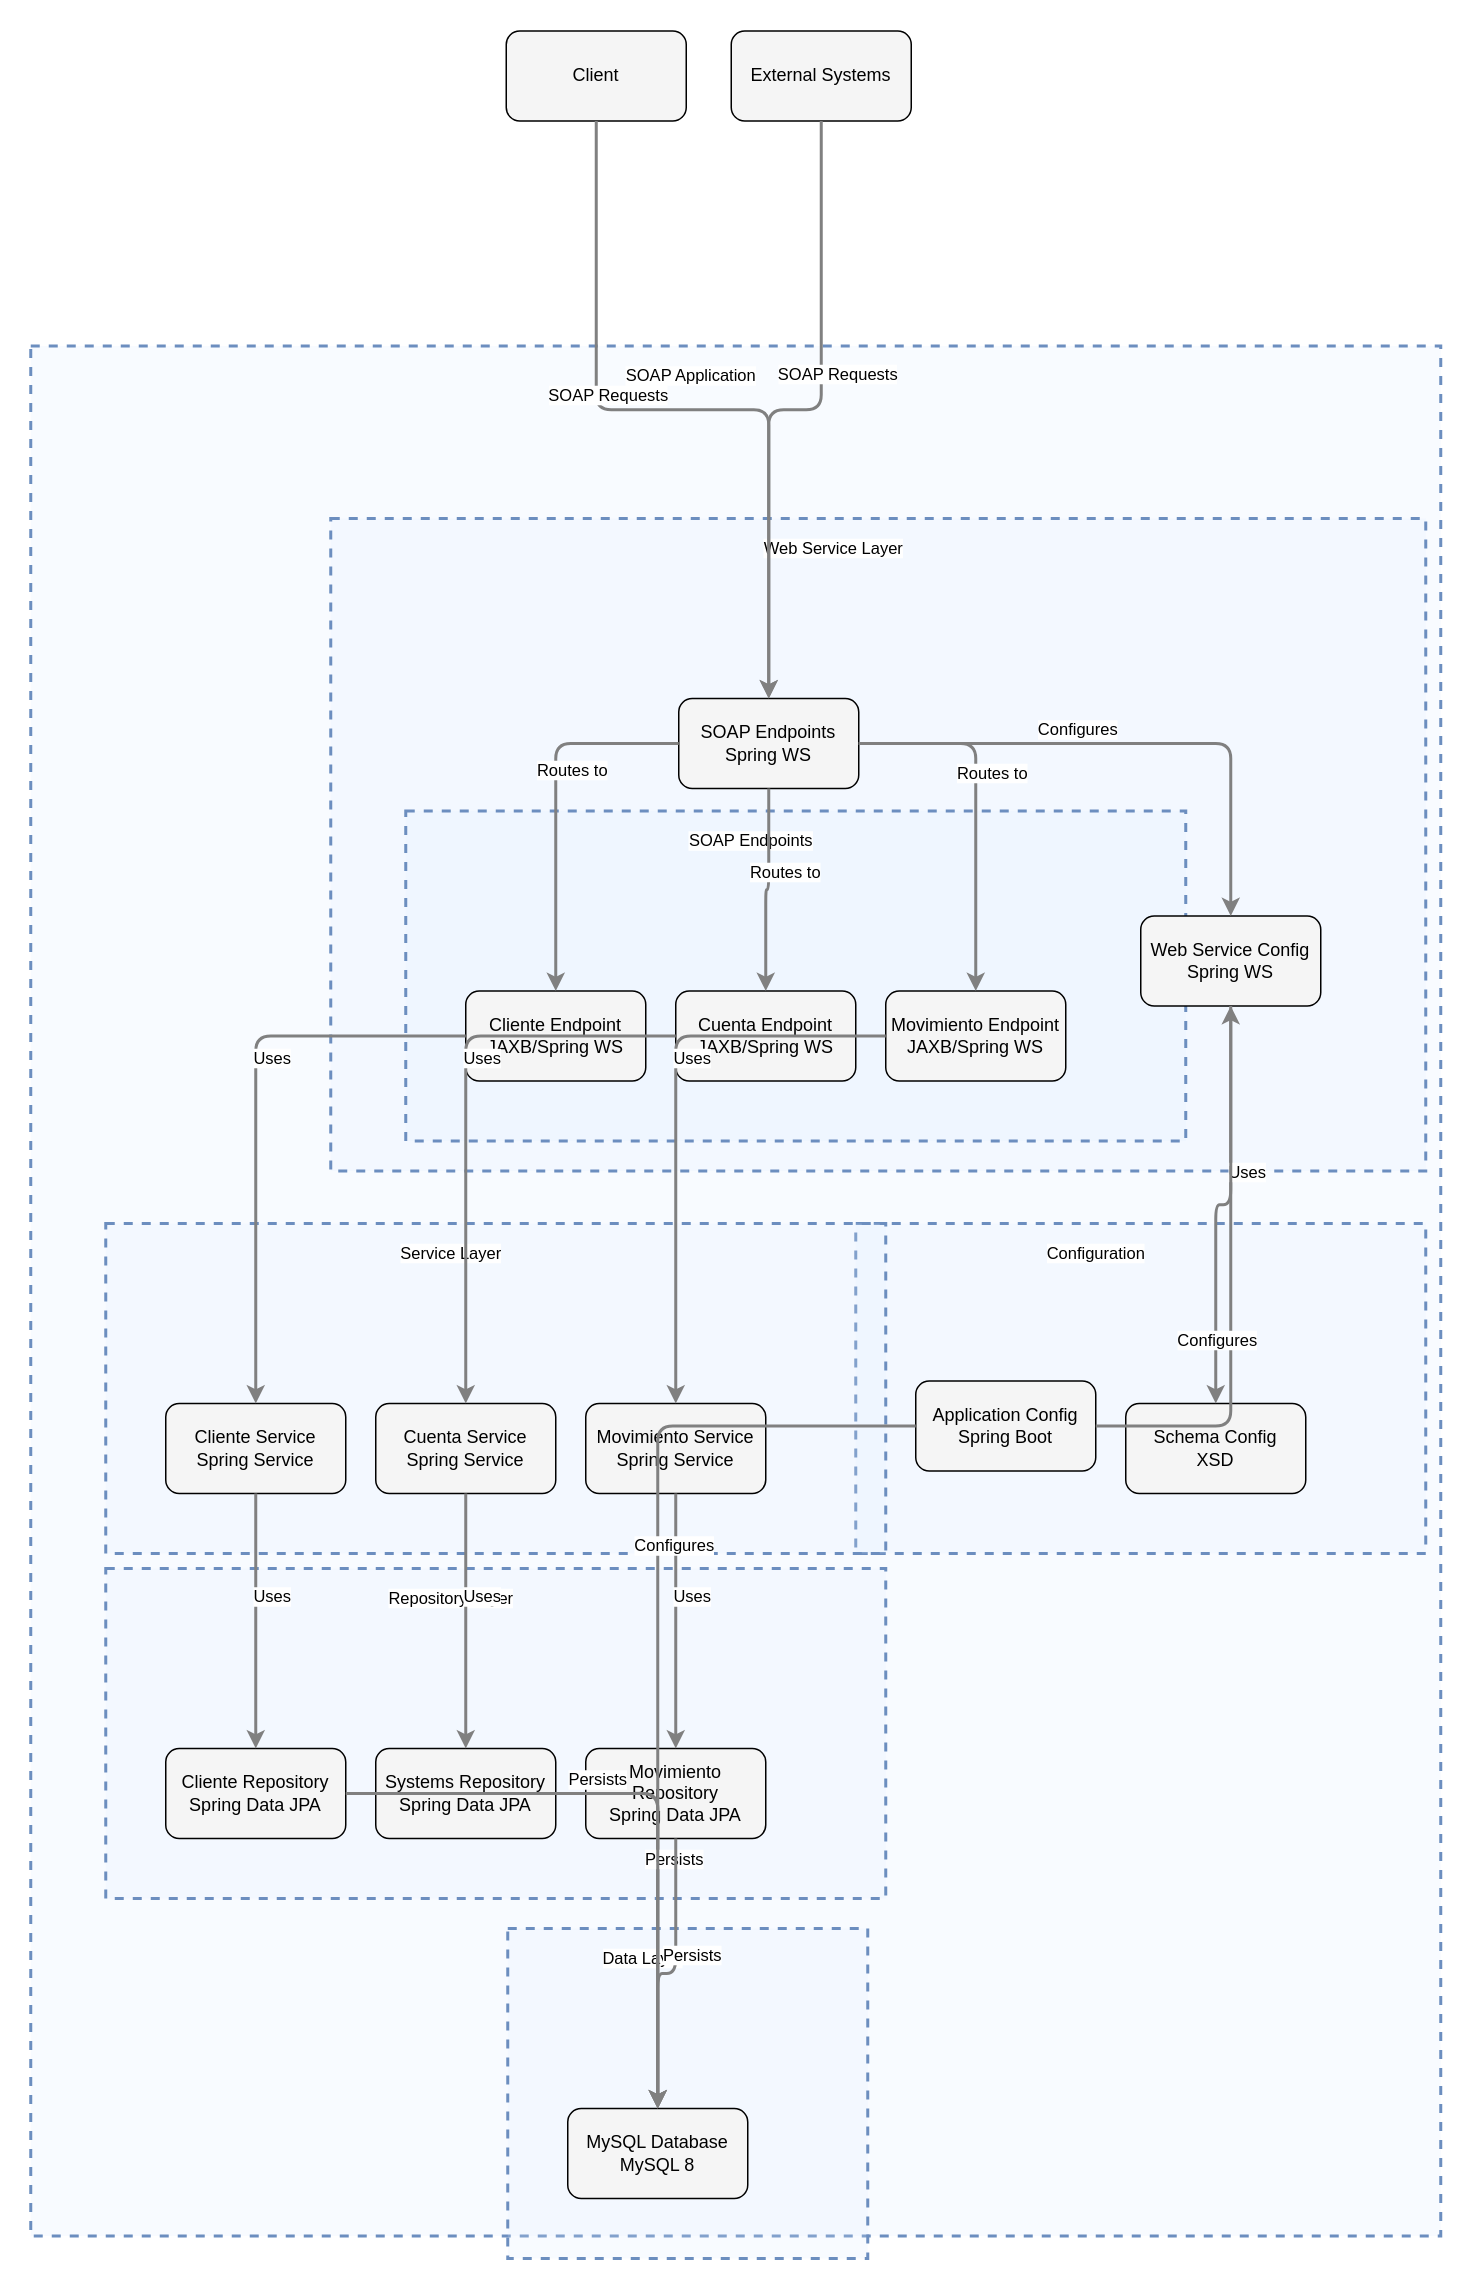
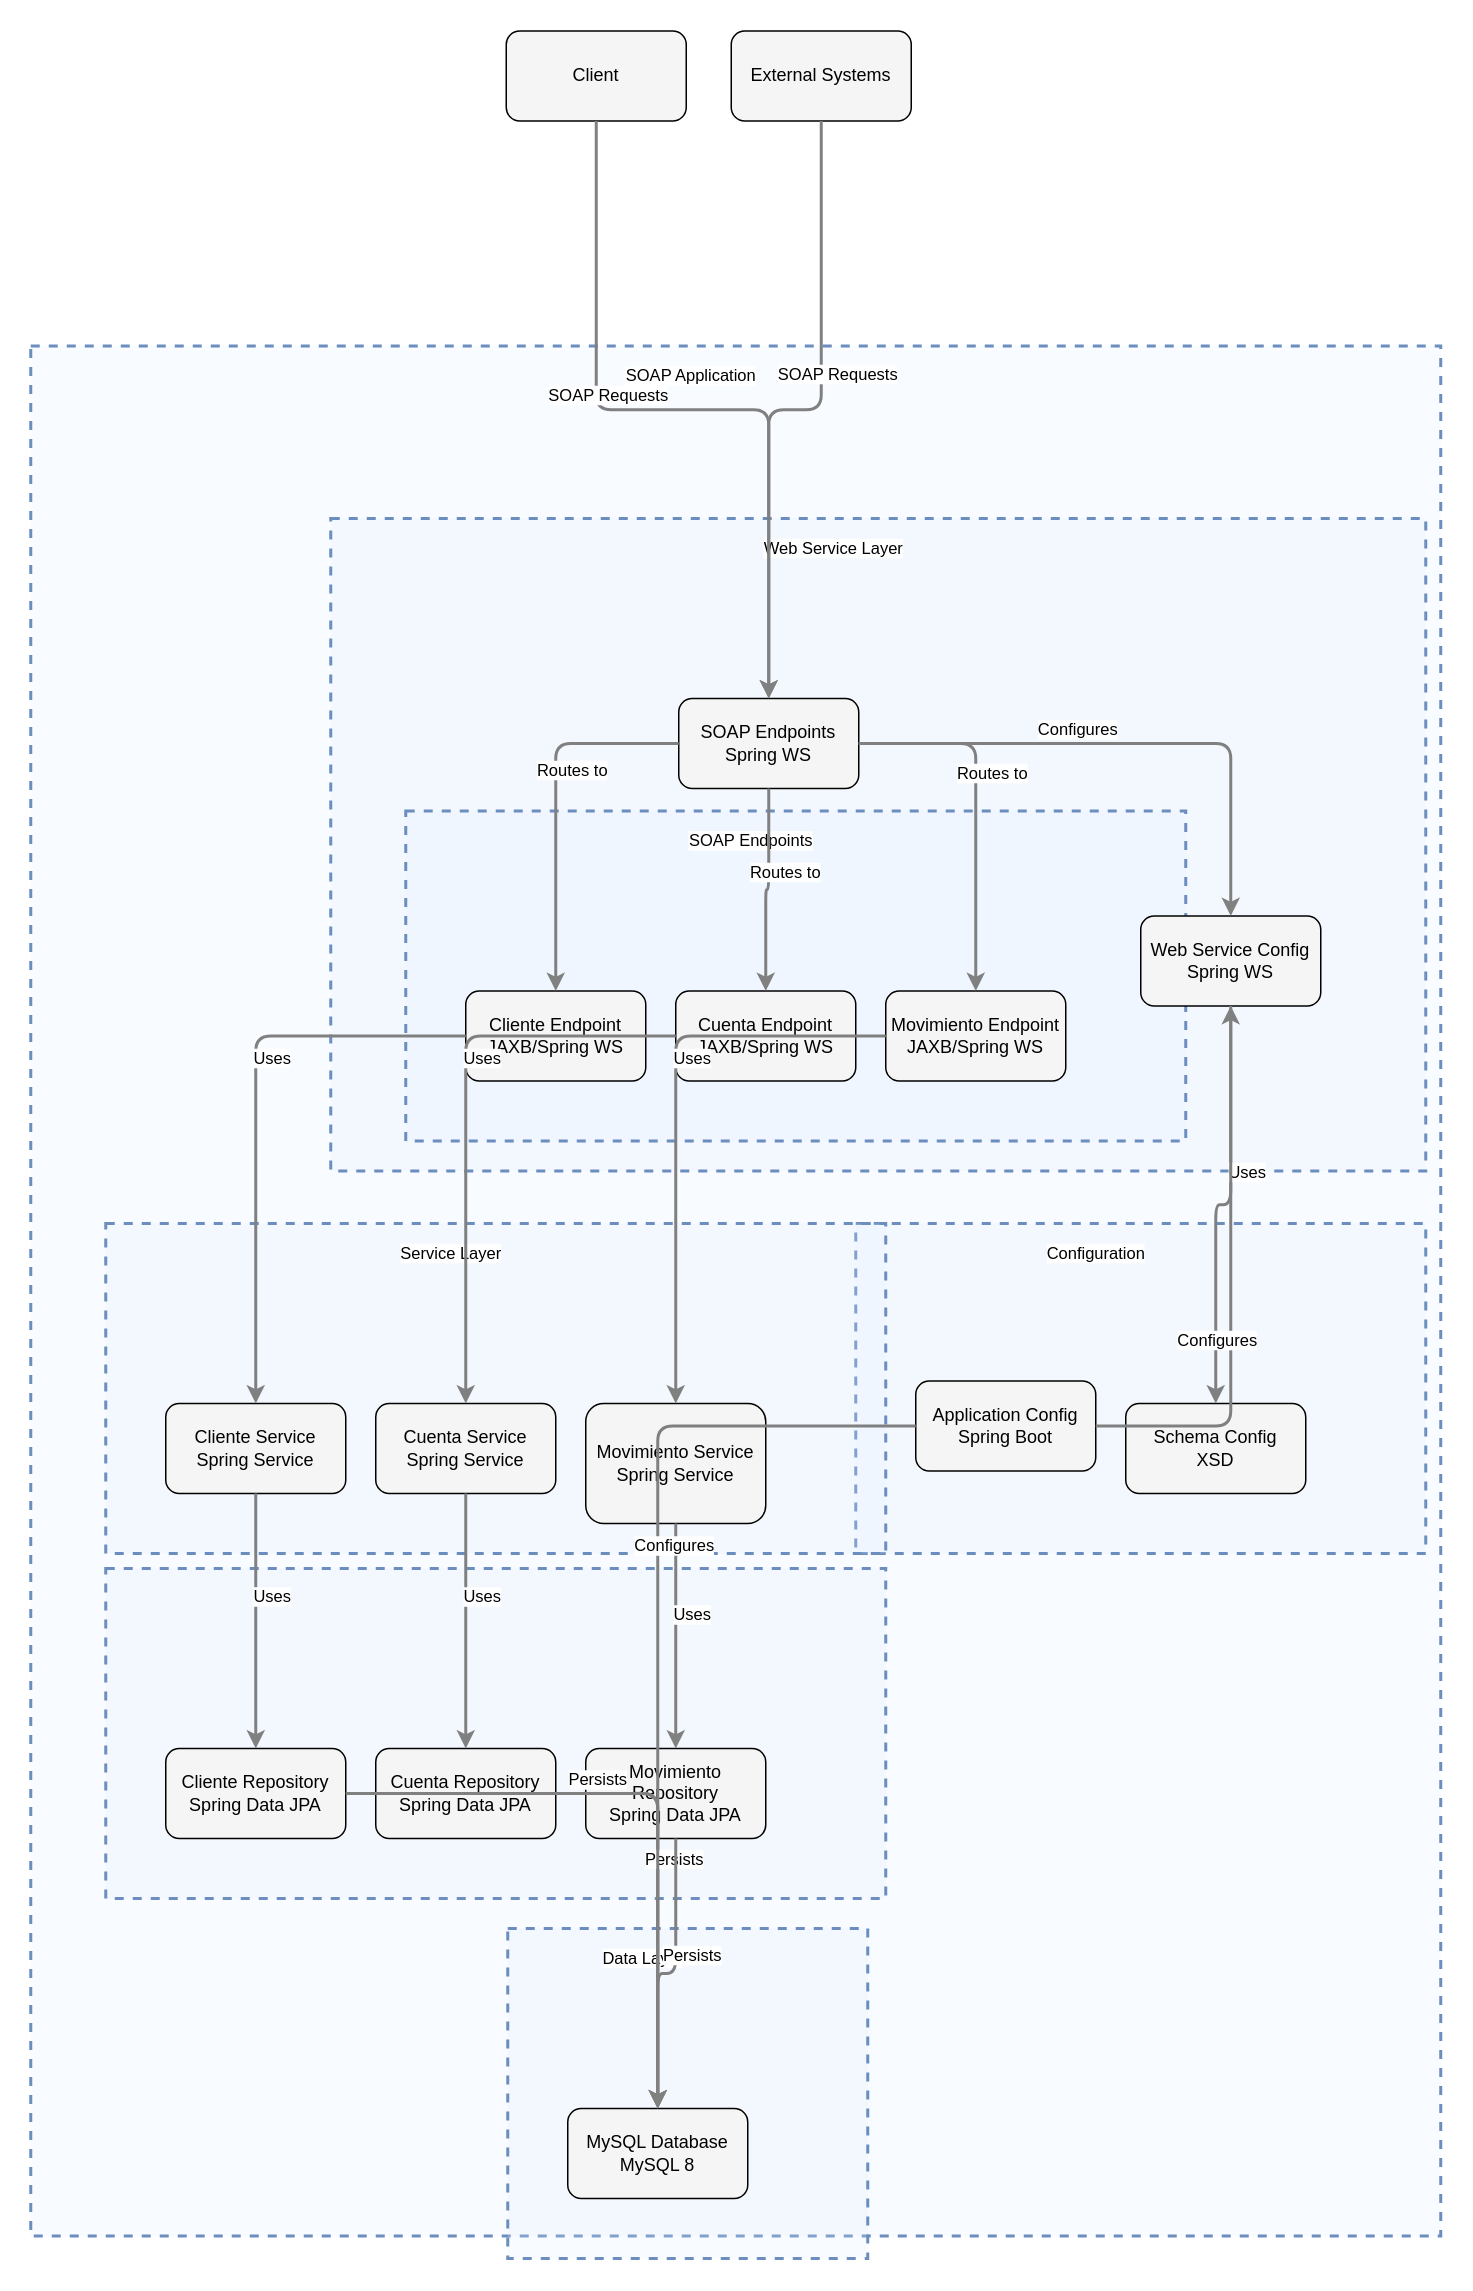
(676, 1448) -> (676, 1463)
(451, 1598) -> none
(466, 1793) -> (466, 1793)
